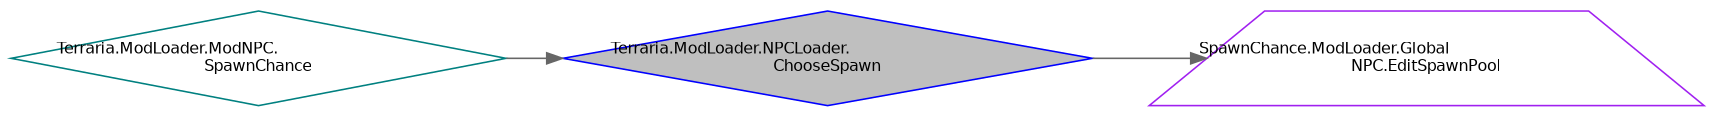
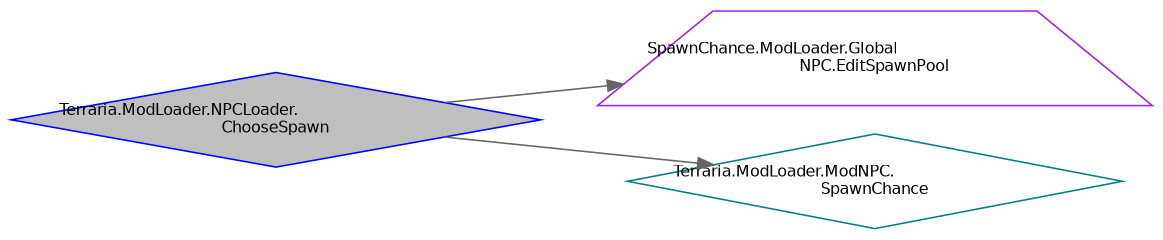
(526, 58) -> (571, 150)
